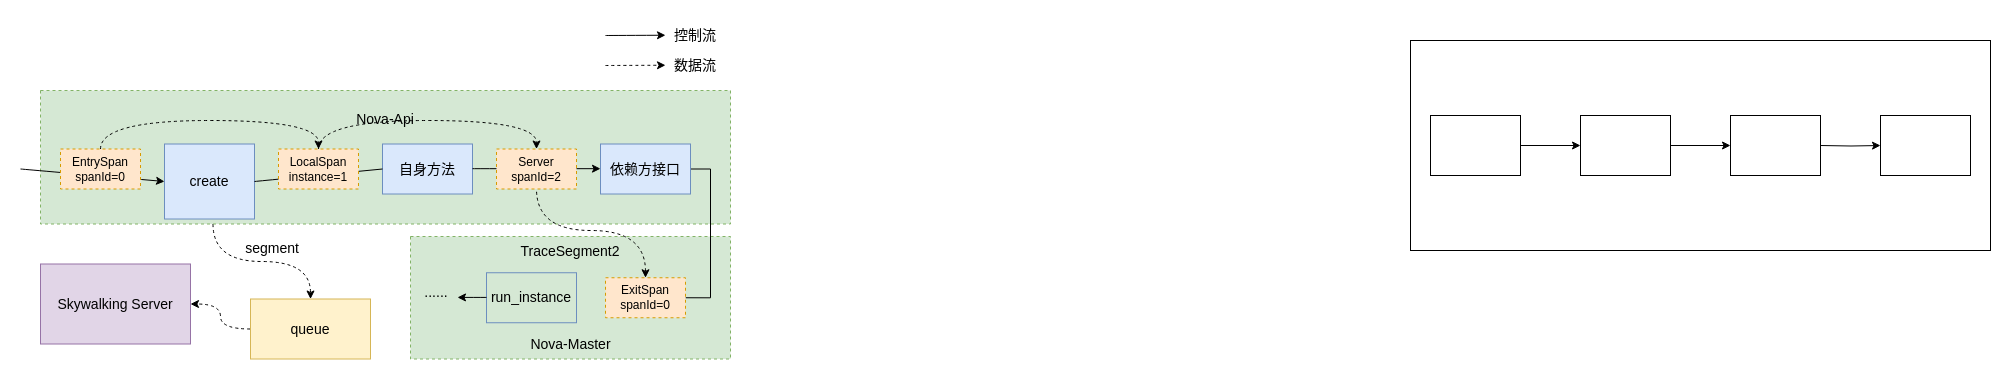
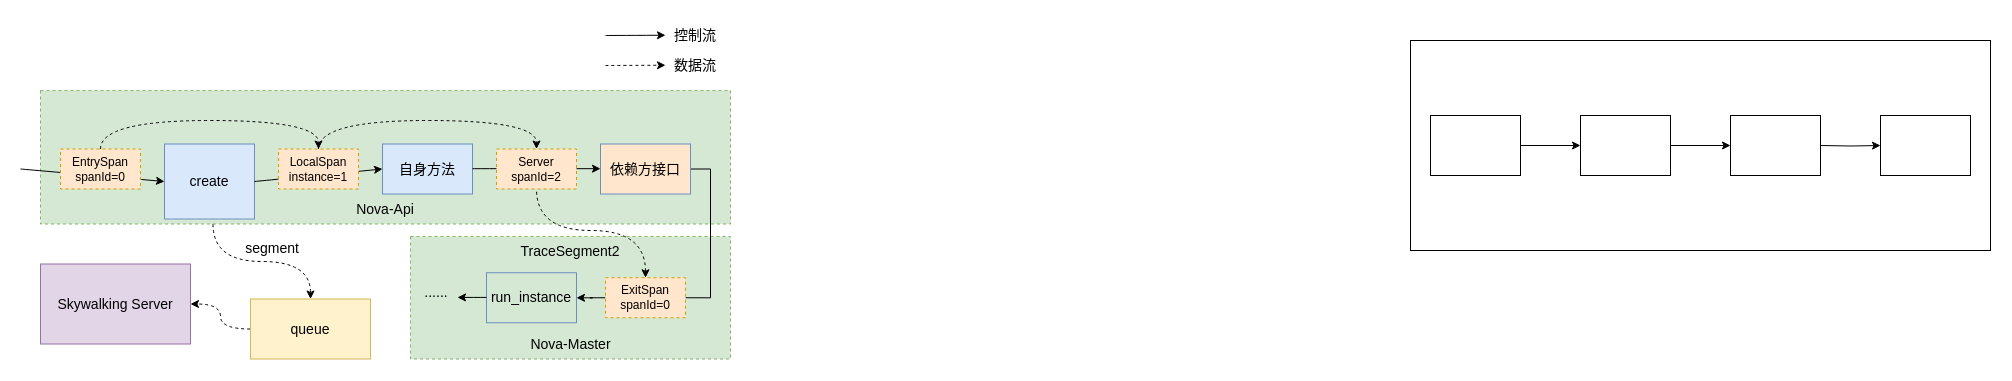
(386, 119) -> (386, 209)
(377, 169) -> (374, 170)
(646, 169) -> (646, 169)
none -> (590, 298)
